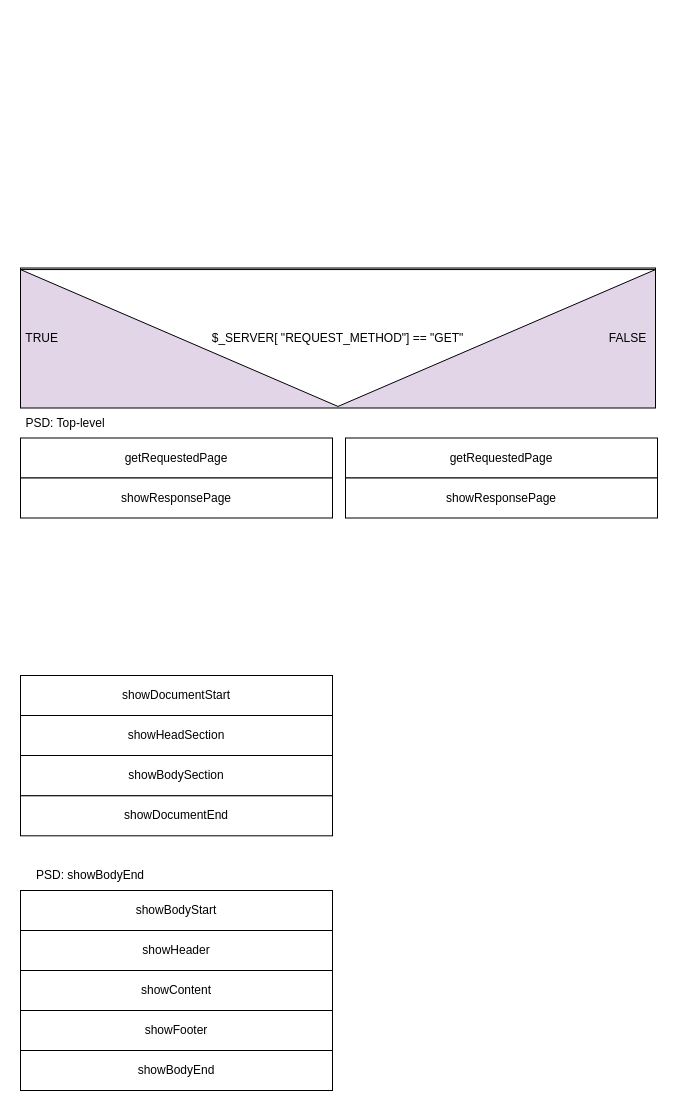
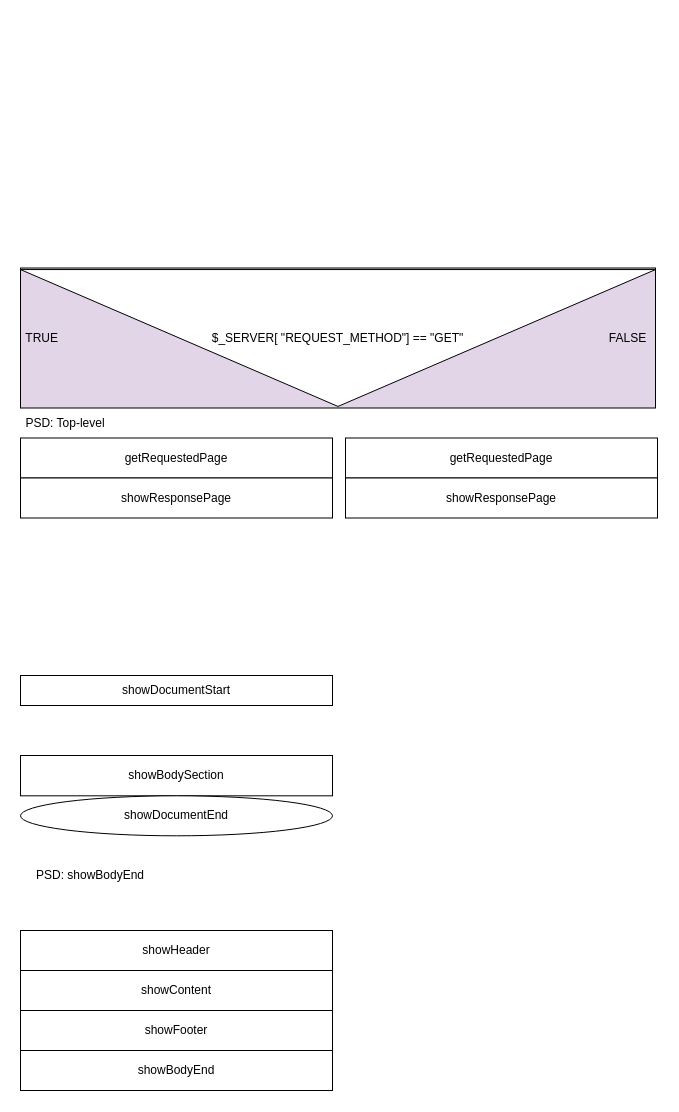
(177, 696) -> (177, 691)
(177, 736) -> none
(177, 816) -> (177, 816)
(177, 911) -> none
